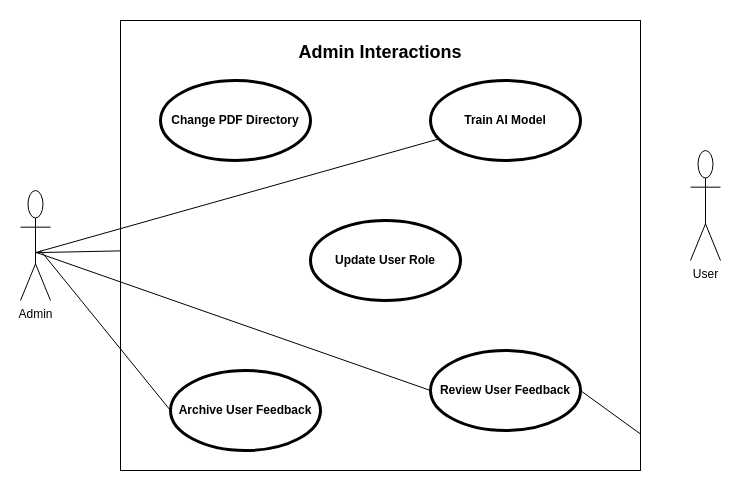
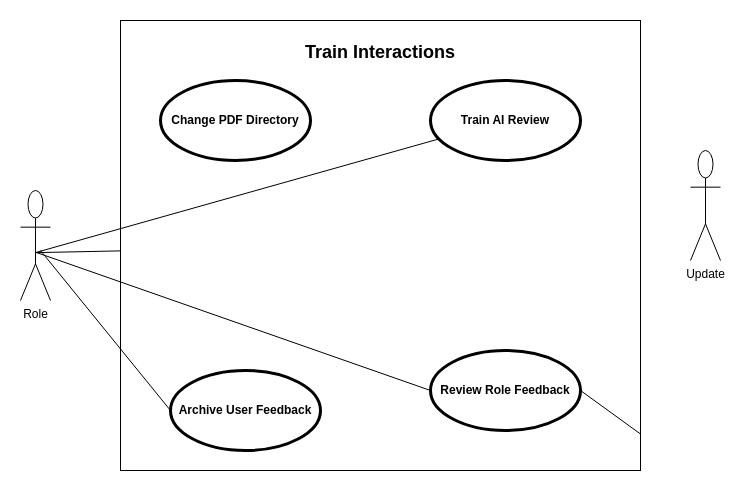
(381, 35) -> (381, 35)
(506, 121) -> (506, 121)
(386, 261) -> none
(706, 275) -> (706, 275)
(36, 315) -> (36, 315)
(506, 391) -> (506, 391)
